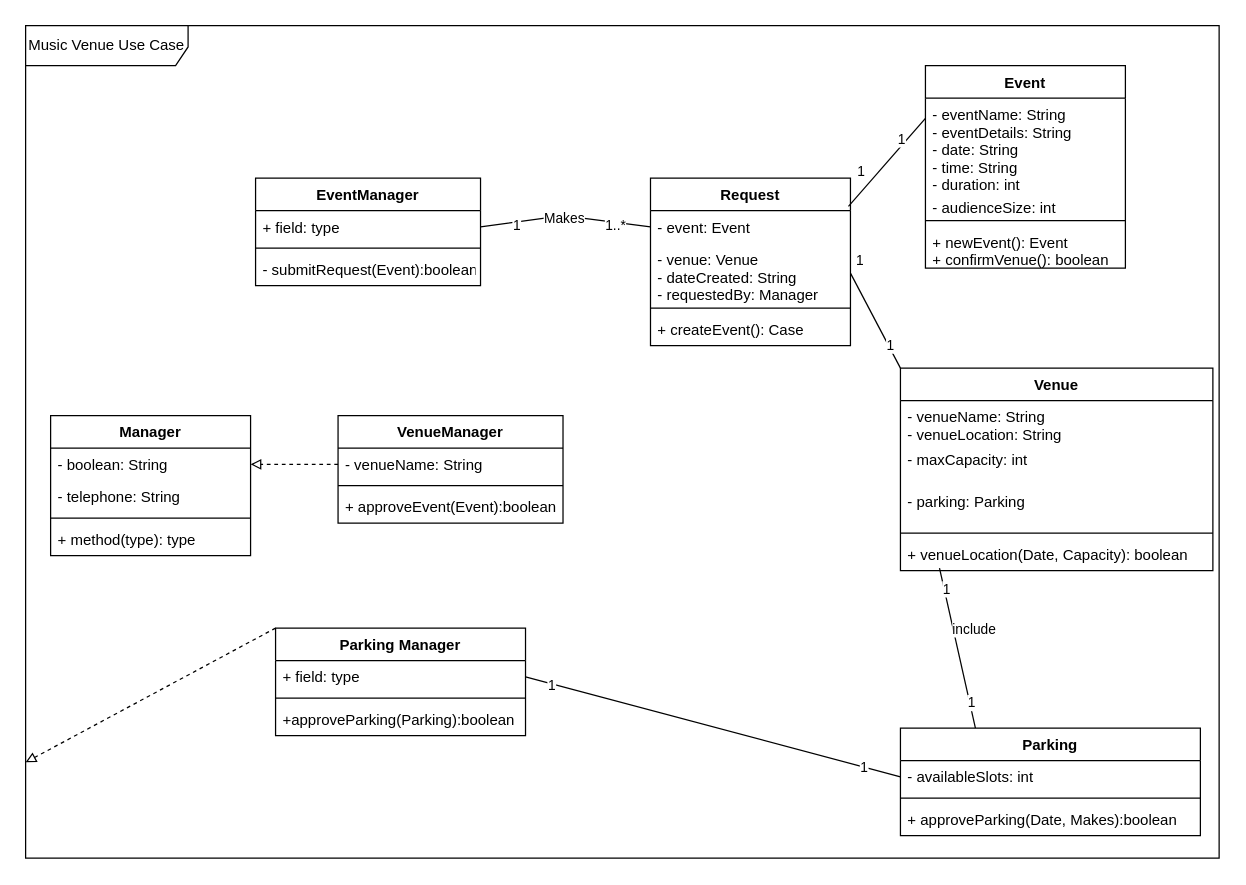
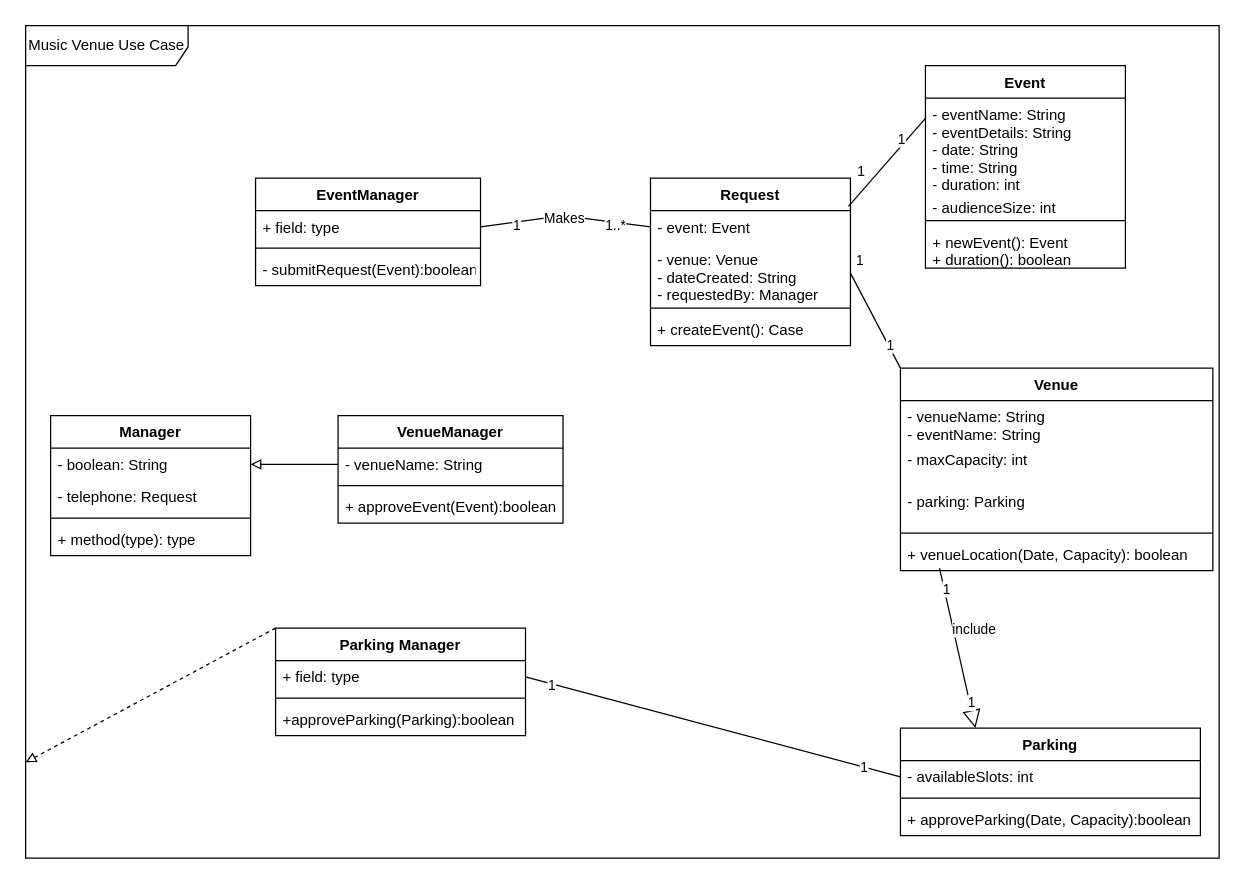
(1006, 243) -> (1006, 243)
(980, 418) -> (980, 418)
(298, 464) -> (298, 464)
(128, 498) -> (134, 498)
(973, 718) -> (972, 710)
(1051, 820) -> (1062, 820)
